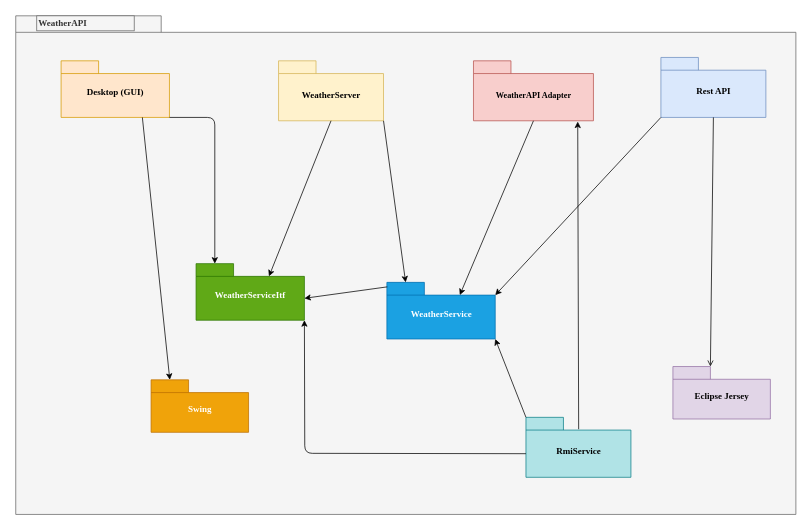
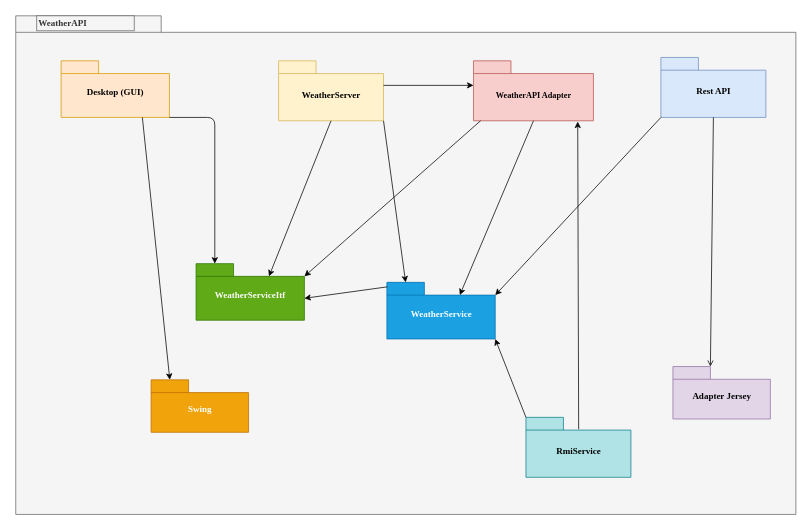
none -> (426, 85)
none -> (397, 195)
(722, 396) -> (722, 396)
(355, 453) -> none
